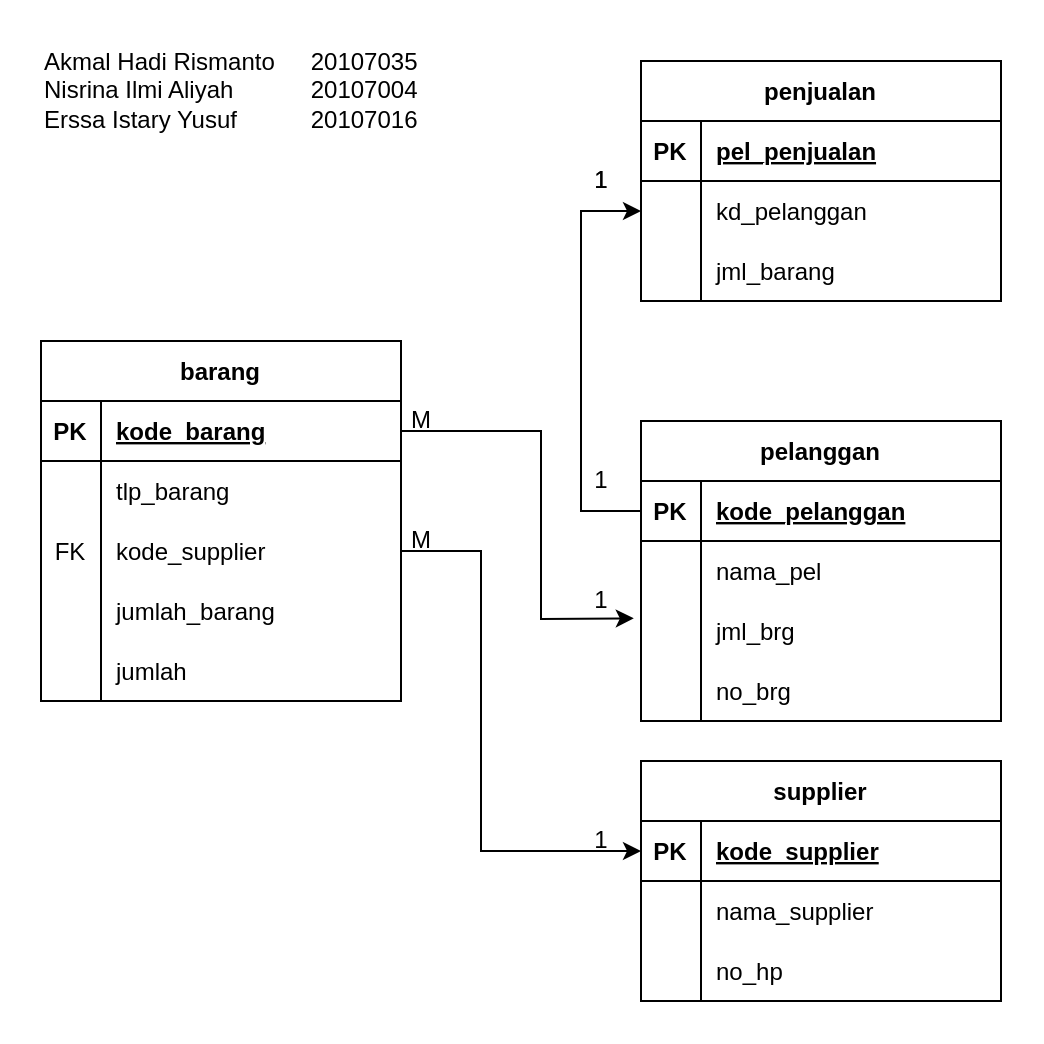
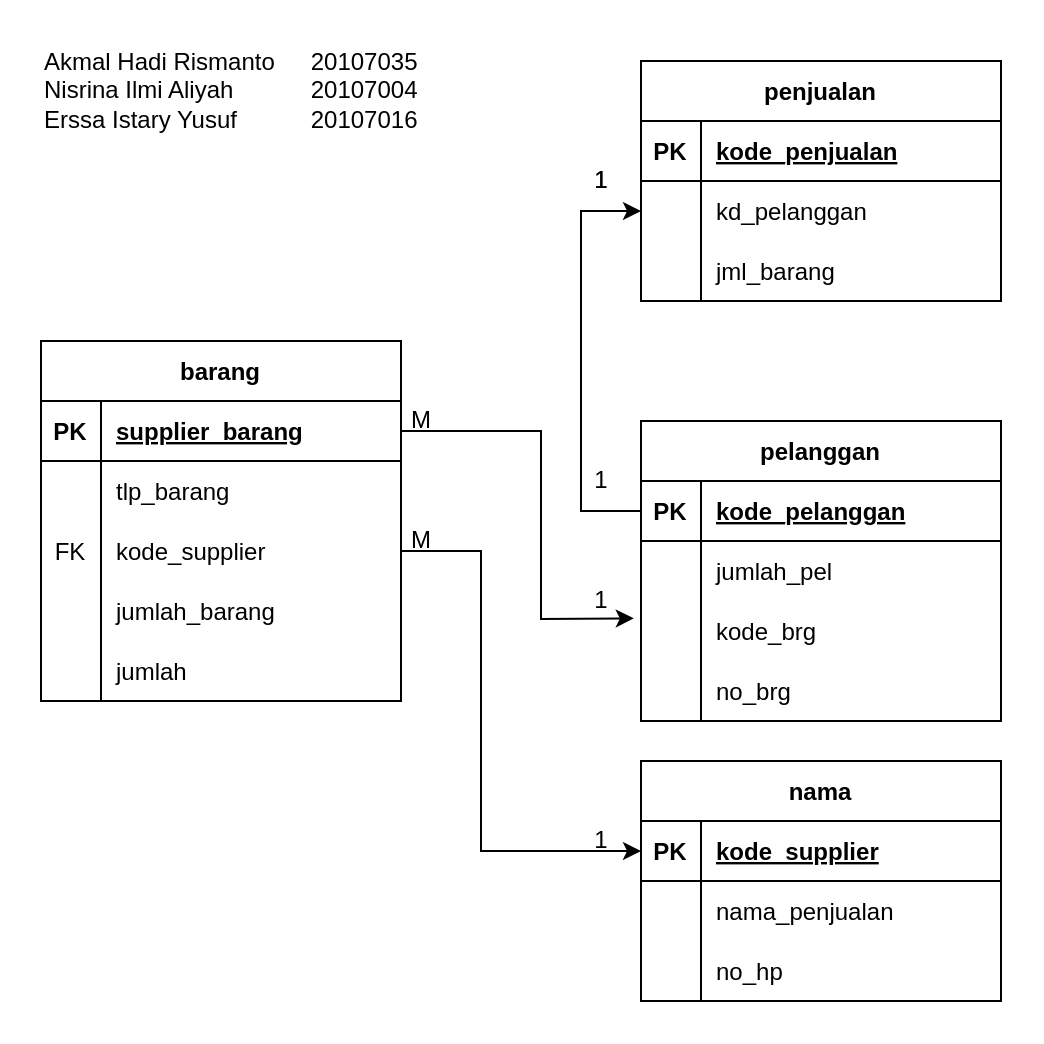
(797, 152) -> (807, 152)
(190, 432) -> (211, 432)
(767, 572) -> (777, 572)
(760, 632) -> (770, 632)
(820, 792) -> (820, 792)
(797, 912) -> (807, 912)
